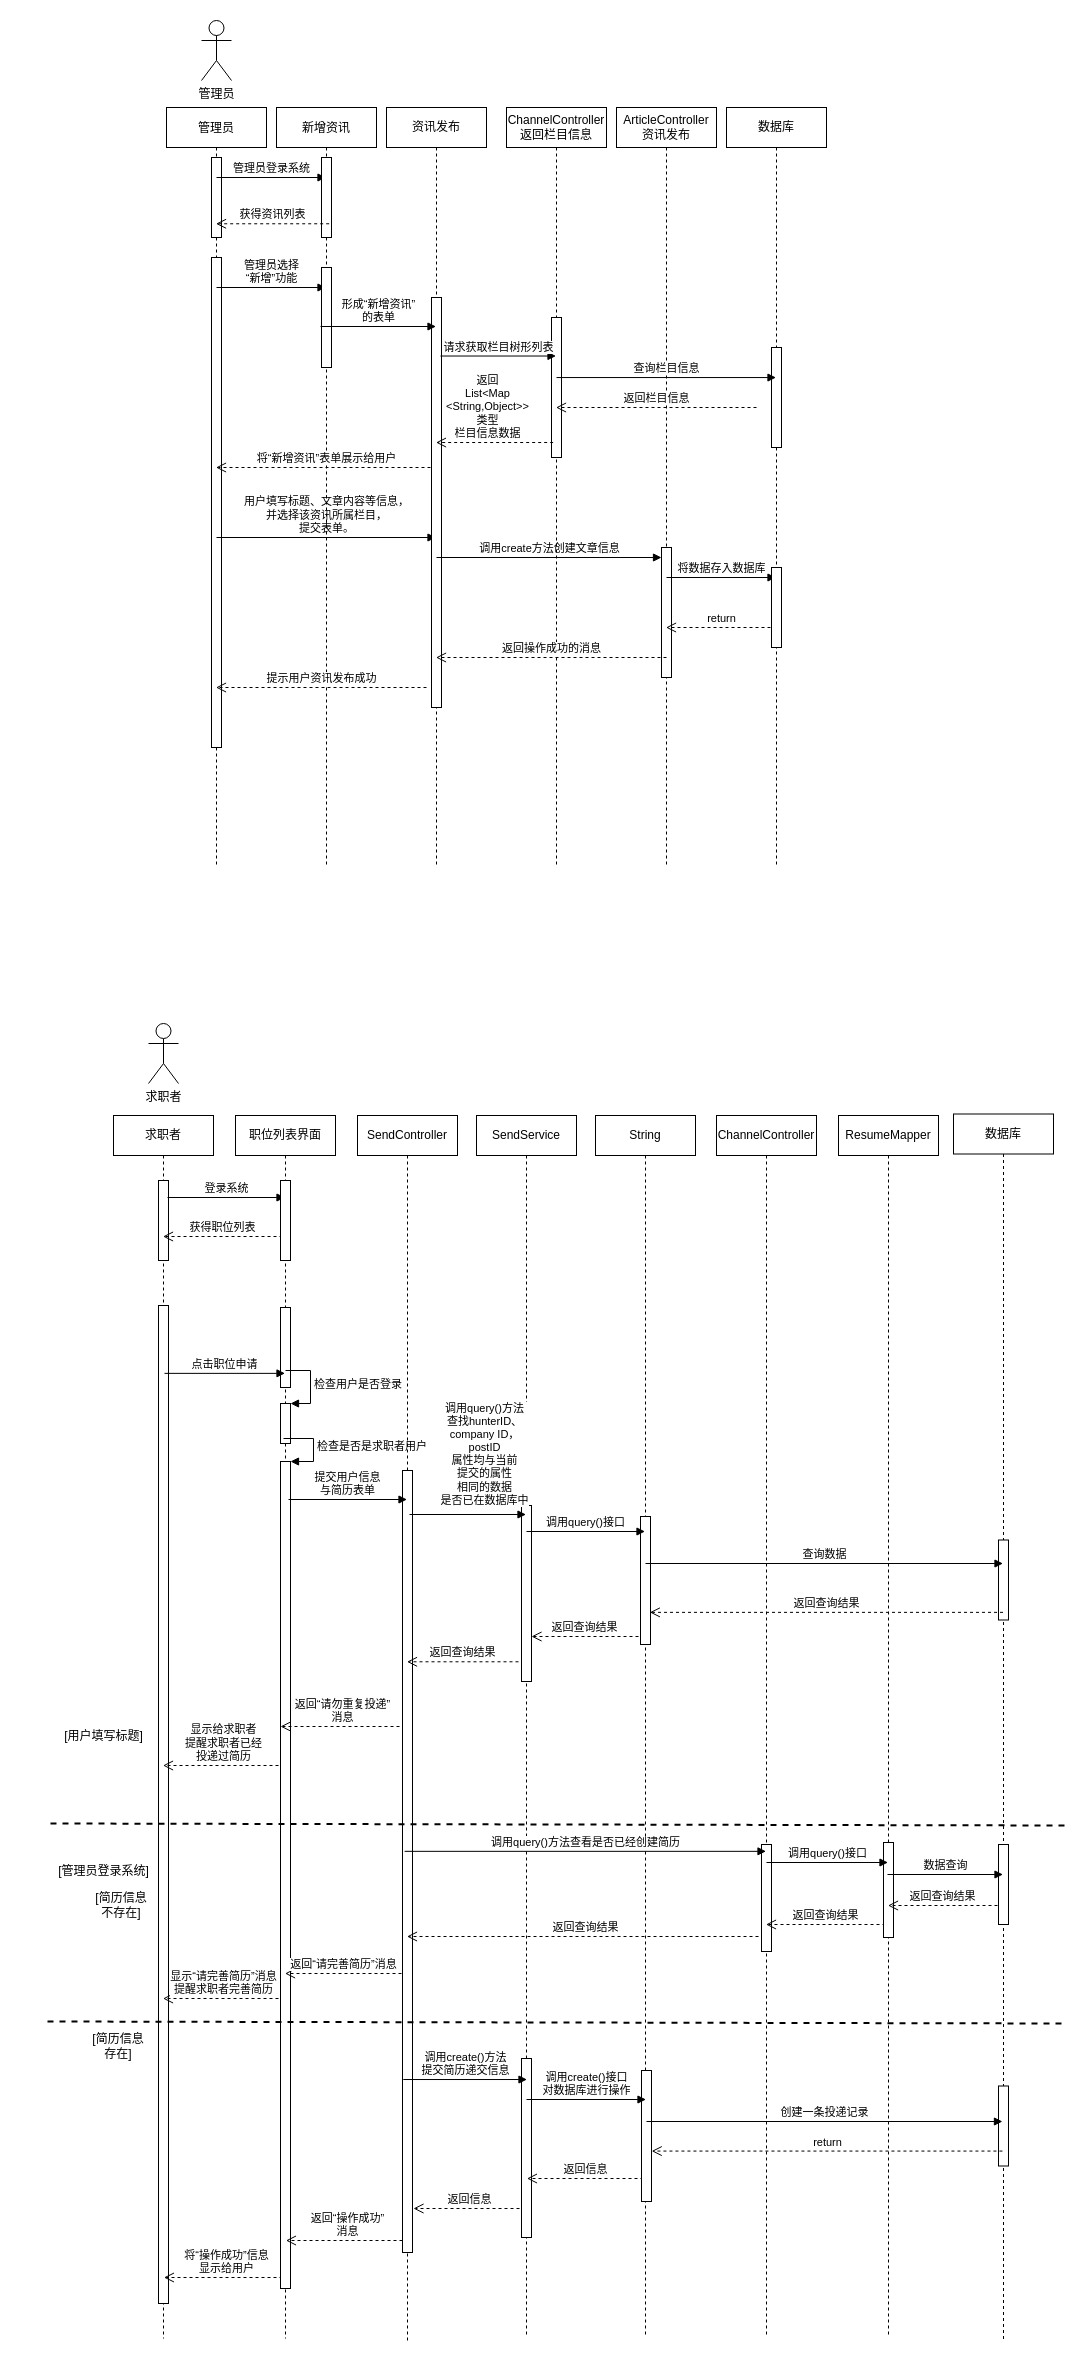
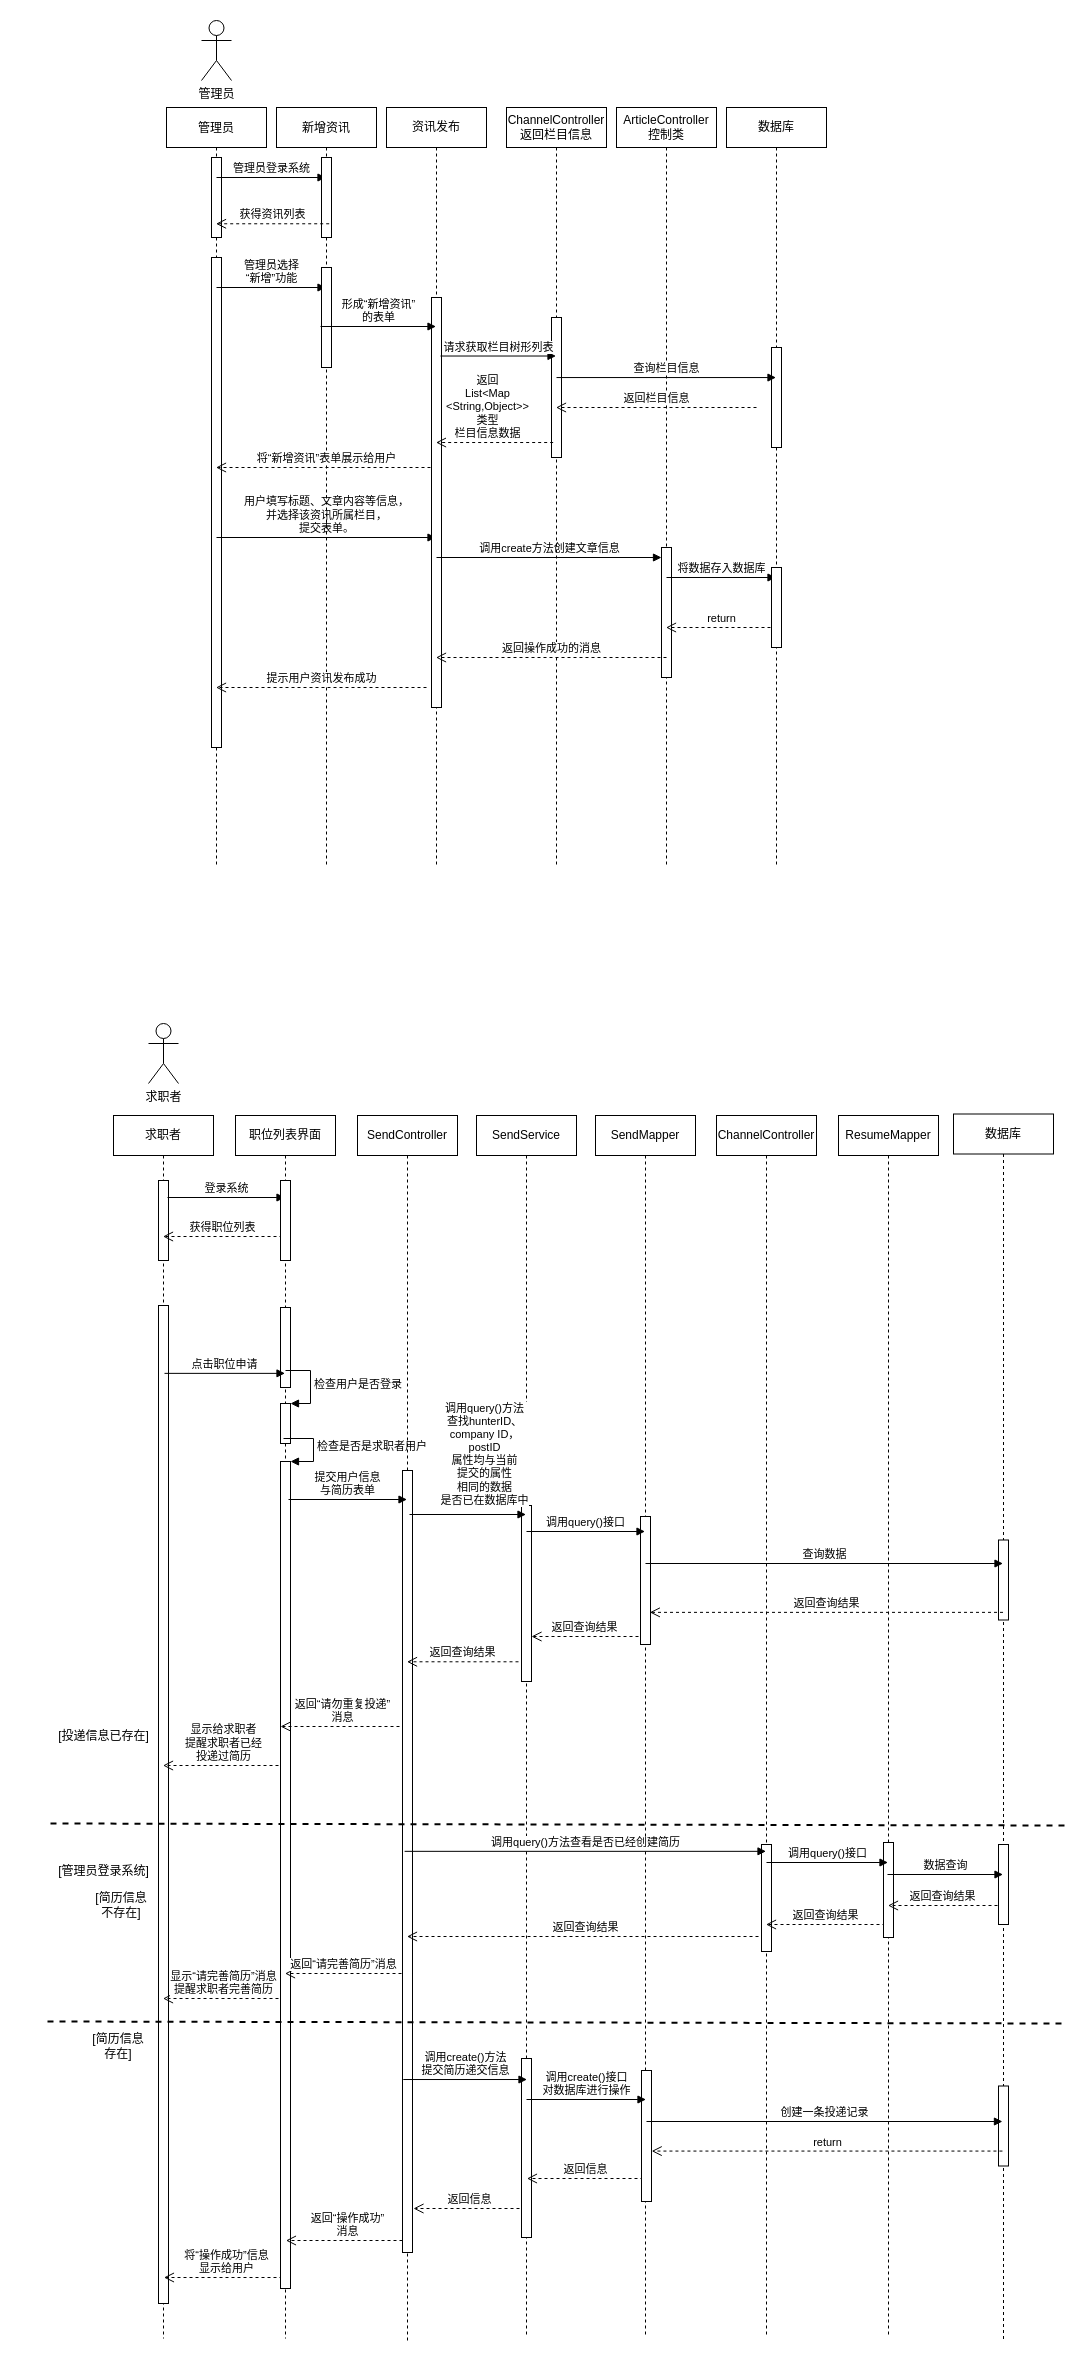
(667, 128) -> (667, 128)
(646, 1136) -> (646, 1136)
(104, 1737) -> (104, 1737)
